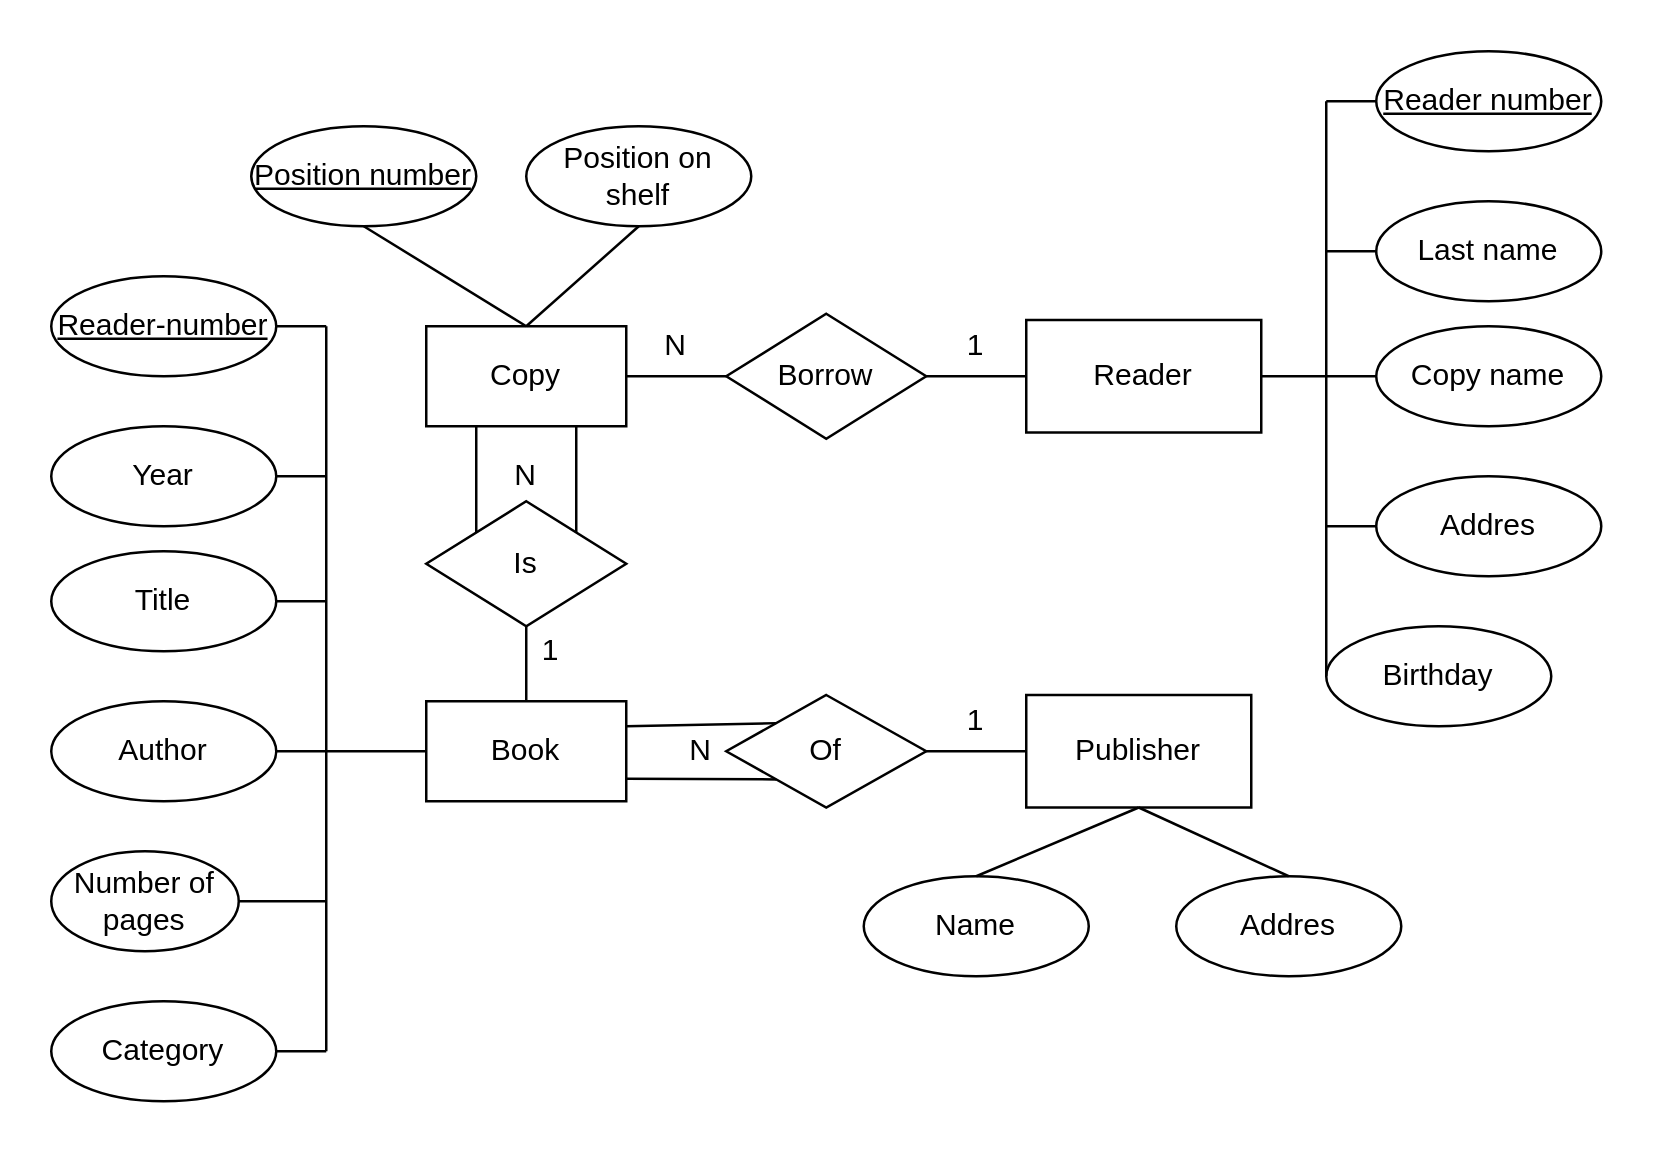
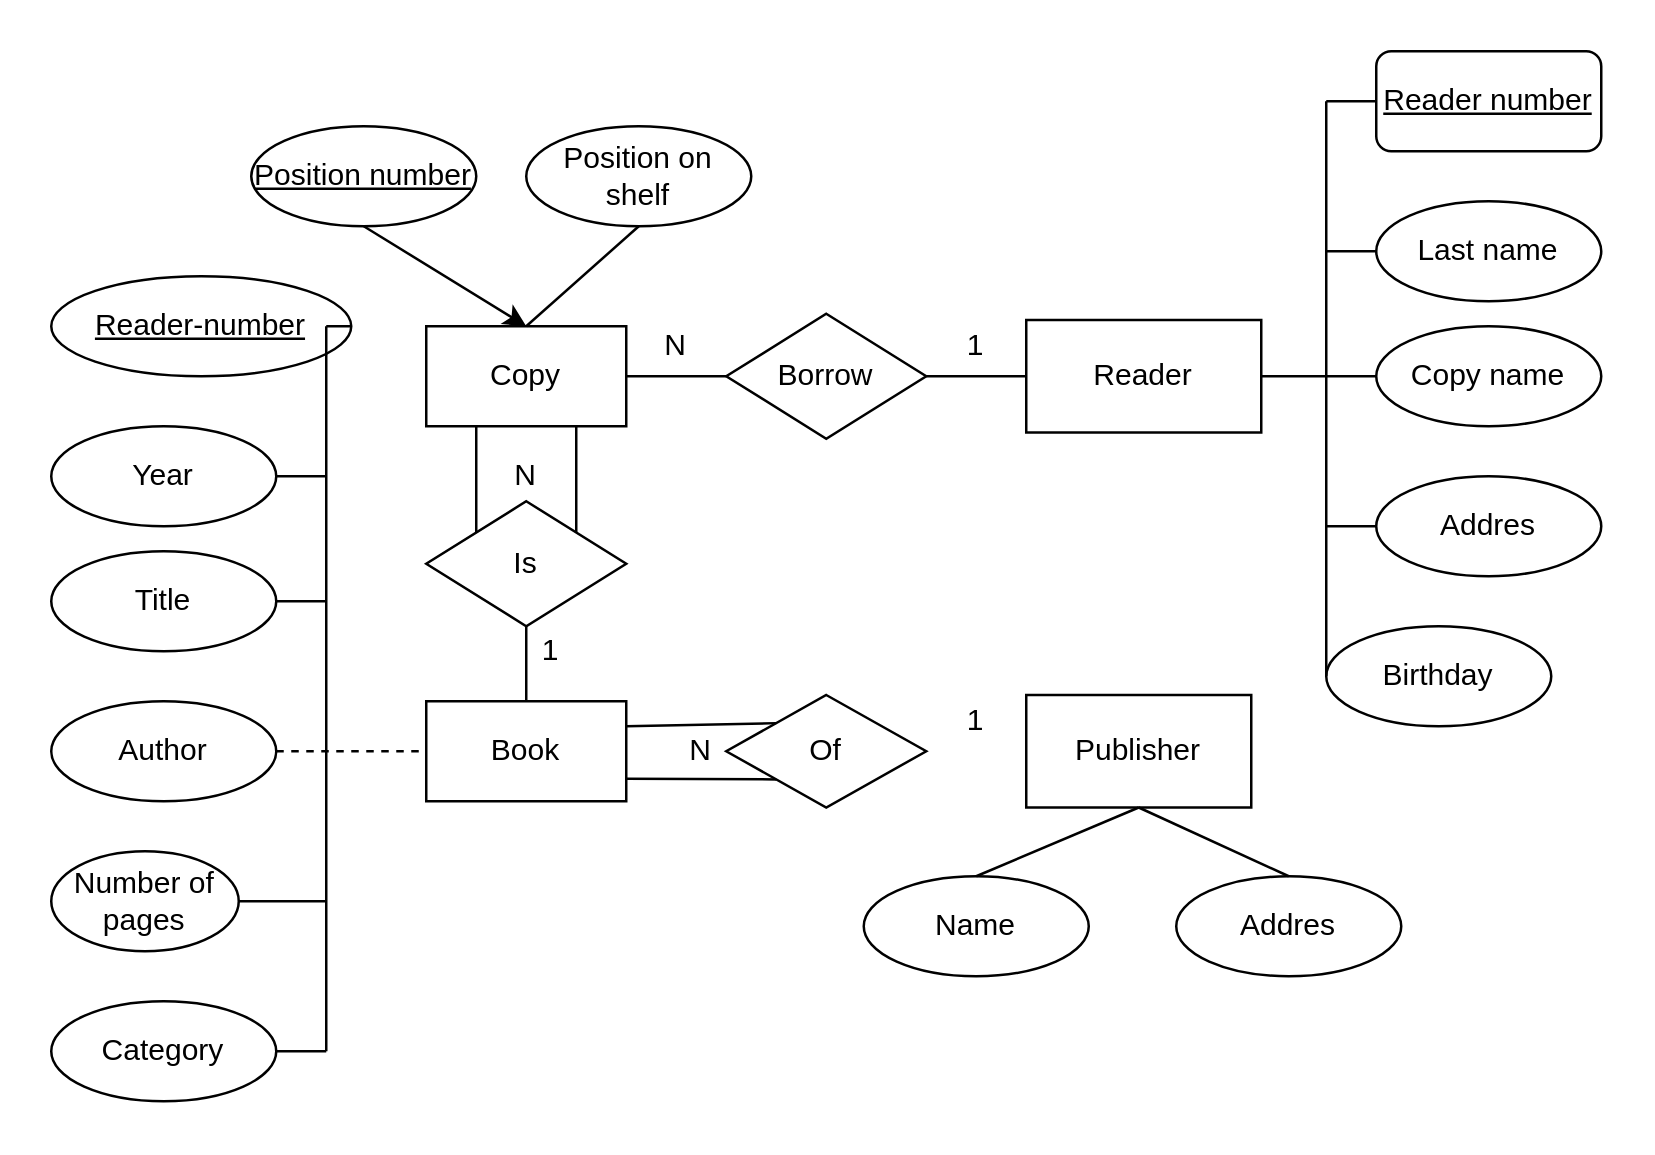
(1489, 101) -> (1489, 101)
(516, 320) -> (511, 317)
(164, 326) -> (201, 326)
(378, 751) -> (378, 751)
(976, 751) -> none
